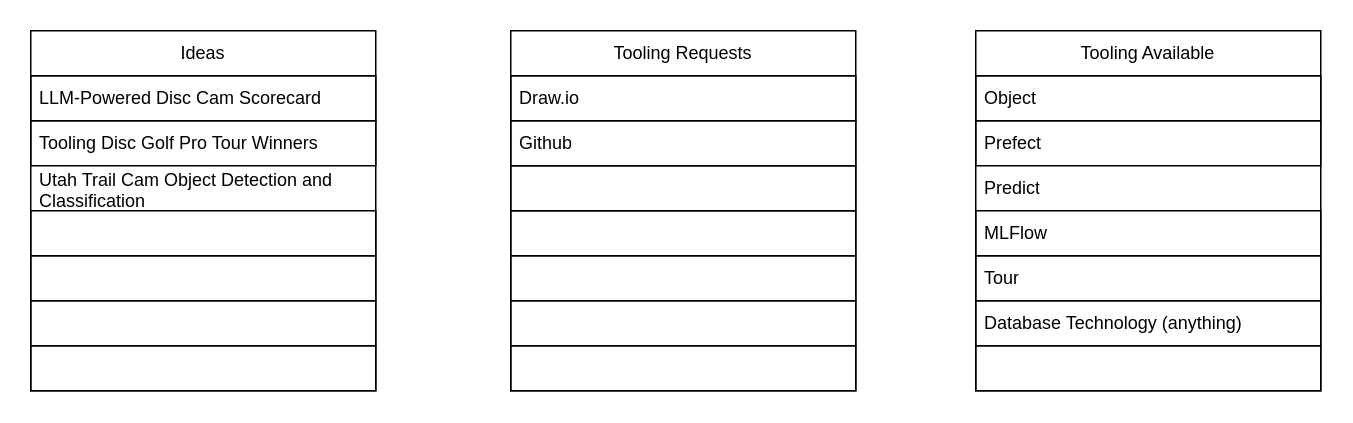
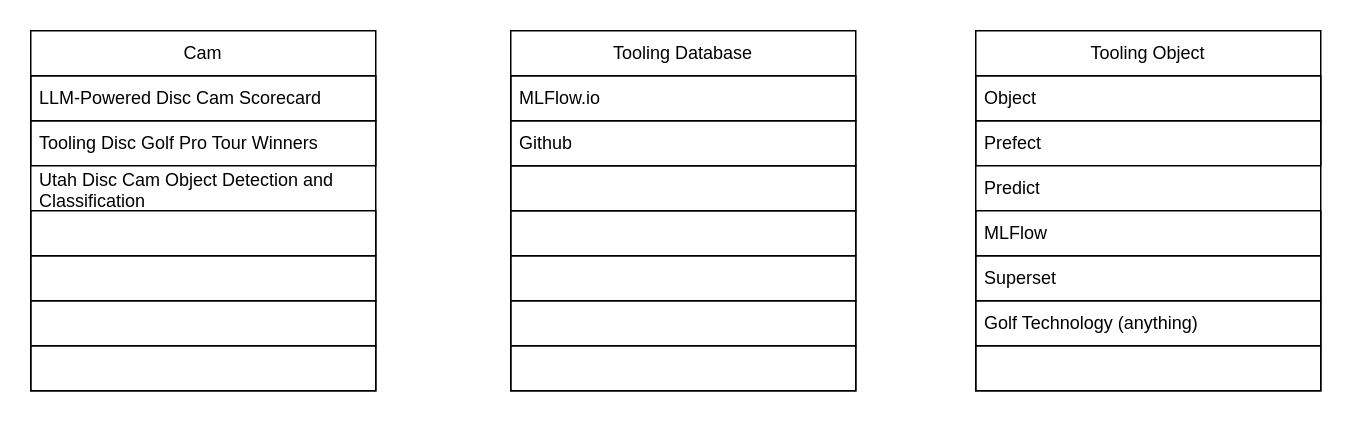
(203, 53) -> (203, 53)
(683, 53) -> (683, 53)
(1148, 53) -> (1148, 53)
(550, 98) -> (558, 98)
(205, 188) -> (205, 188)
(1005, 278) -> (1025, 278)
(1127, 323) -> (1104, 323)
